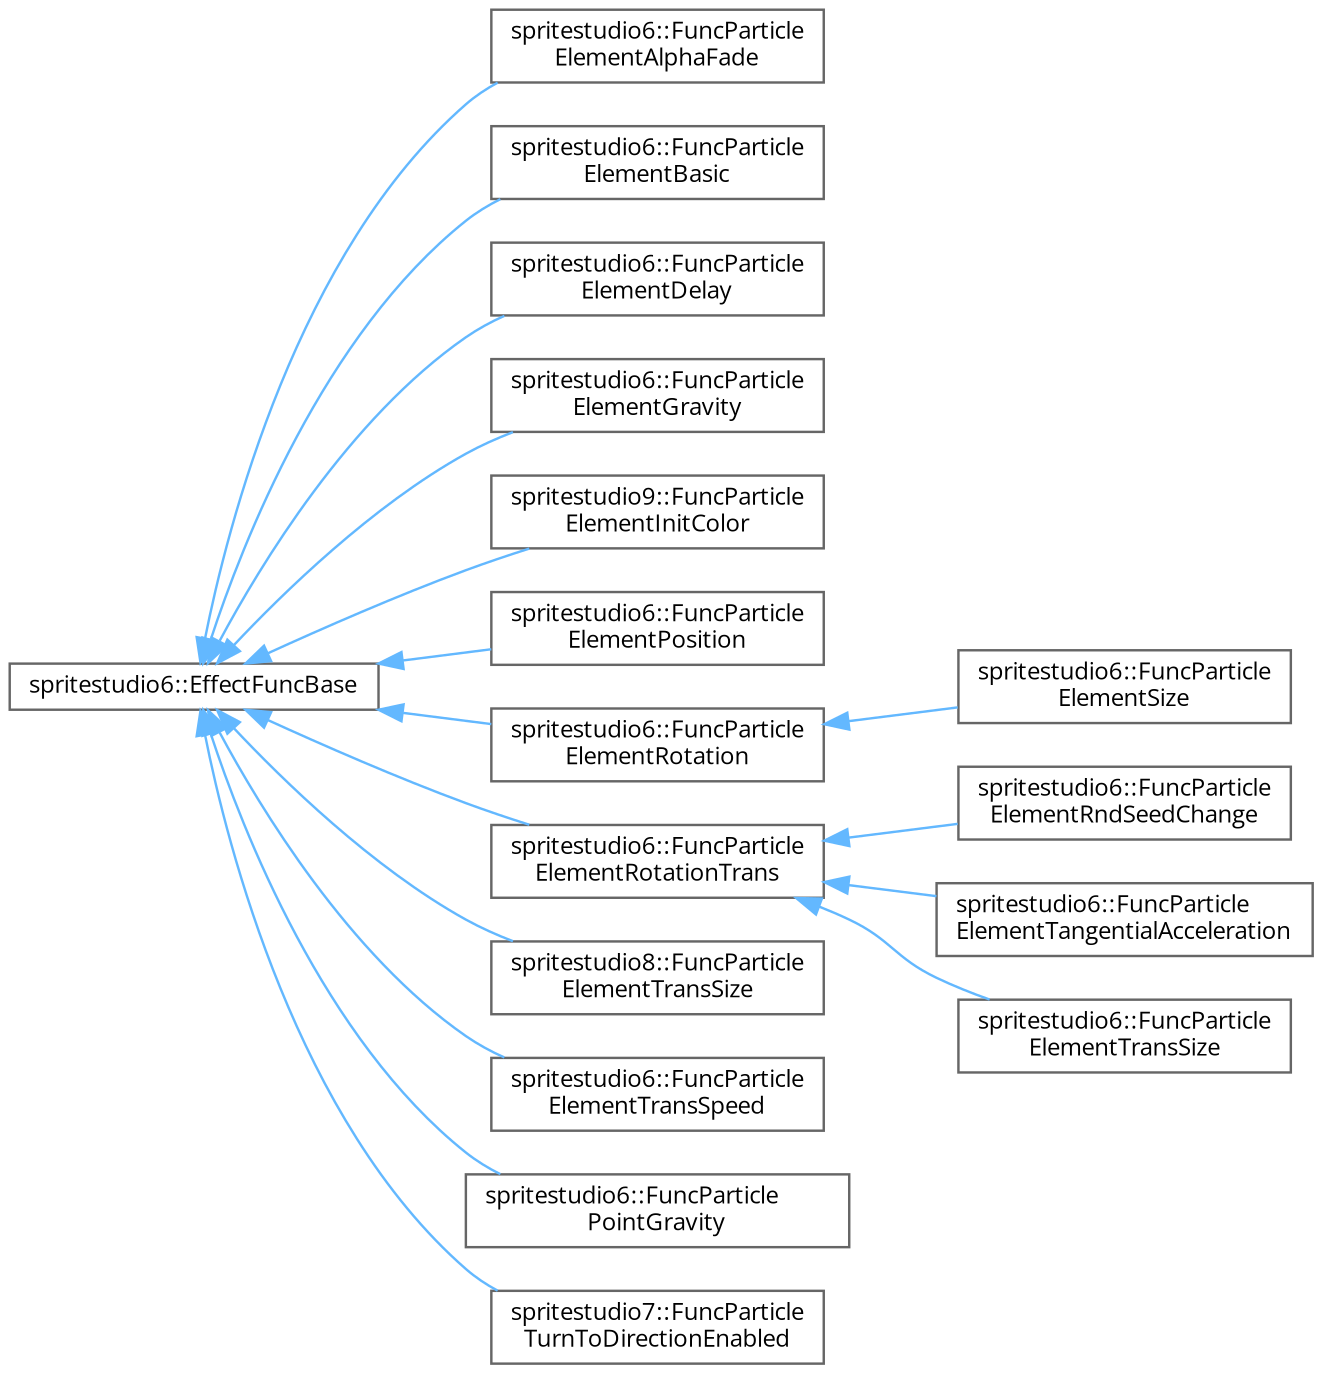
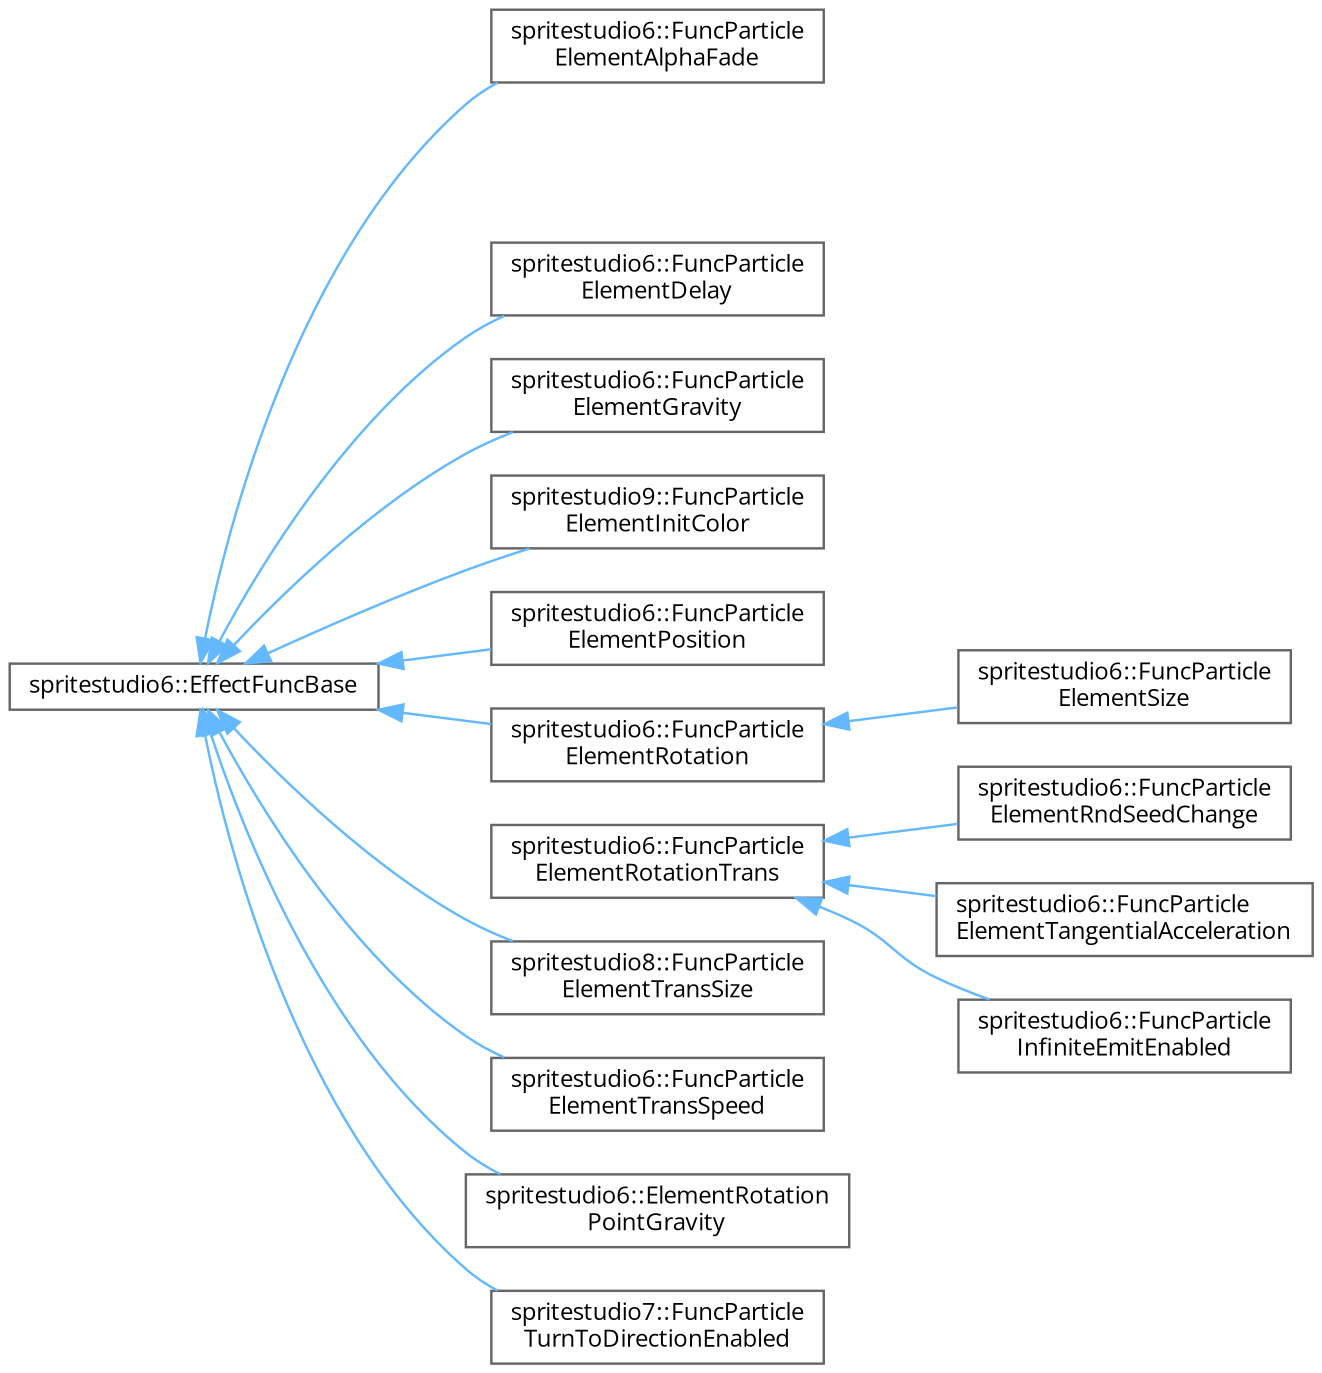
(658, 163) -> none
(397, 776) -> none
(1125, 1036) -> (1125, 1036)
(658, 1211) -> (658, 1211)
